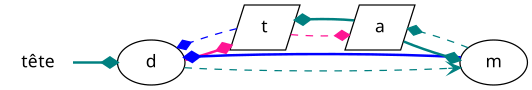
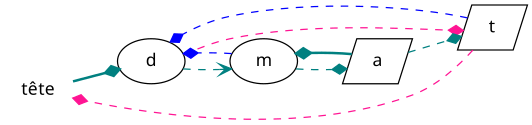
(332, 19) -> (428, 47)
(312, 36) -> (289, 118)
(330, 54) -> (215, 53)
(201, 56) -> (314, 29)
